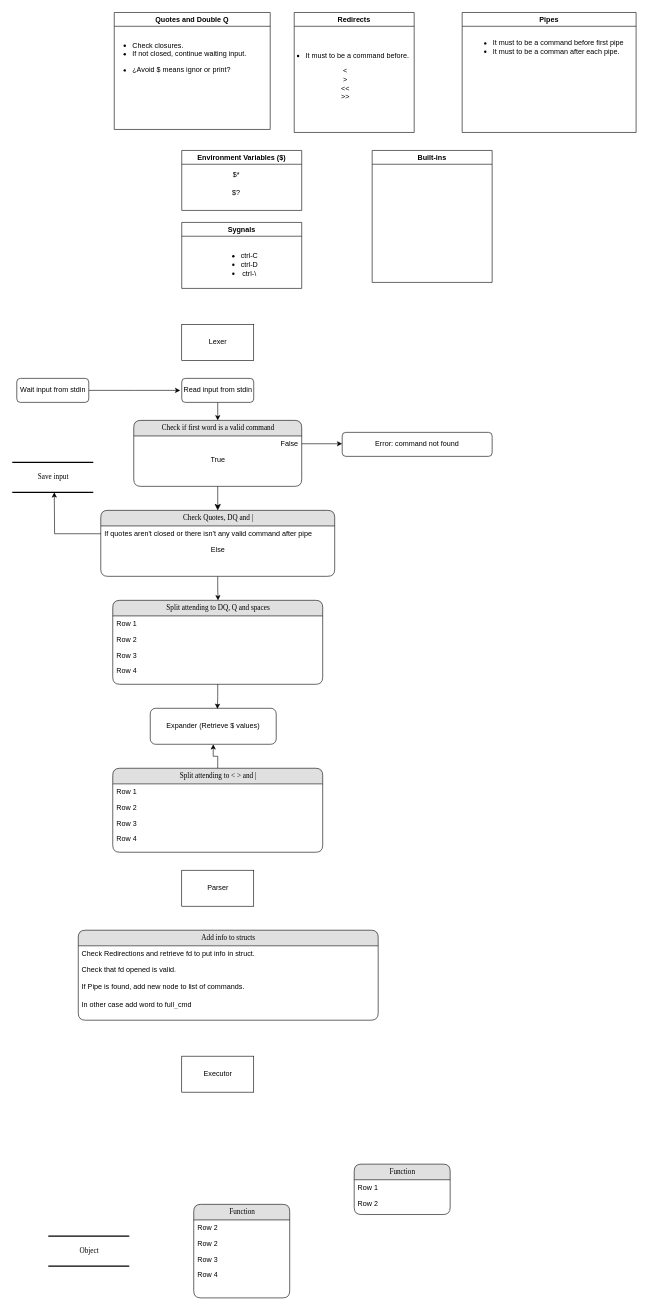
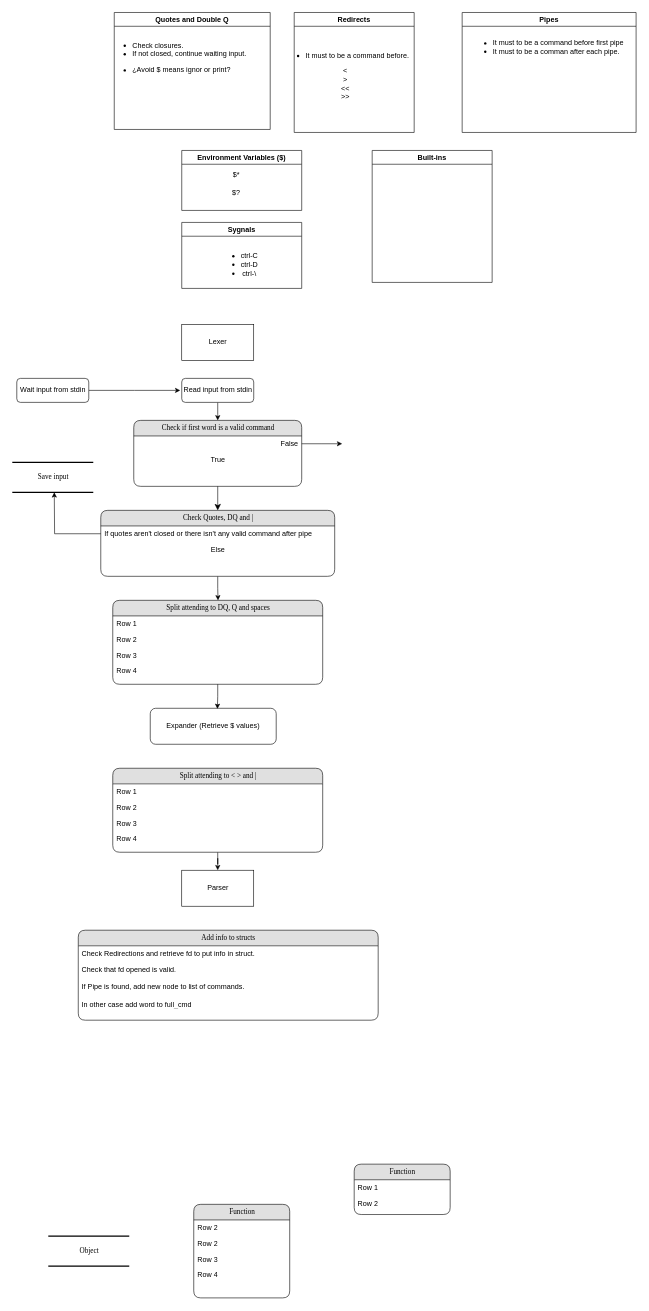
(417, 444) -> none
(218, 756) -> (218, 861)
(218, 1074) -> none
